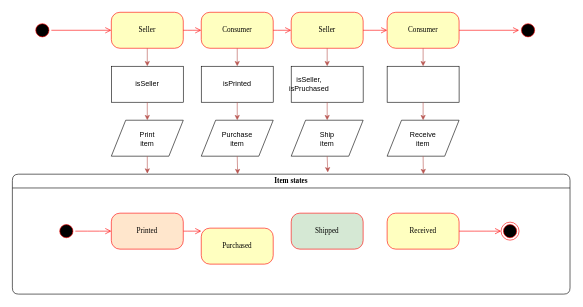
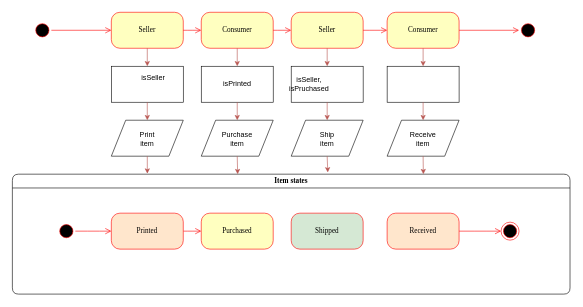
(147, 84) -> (153, 78)
(423, 231) -> (423, 231)
(237, 246) -> (237, 231)
